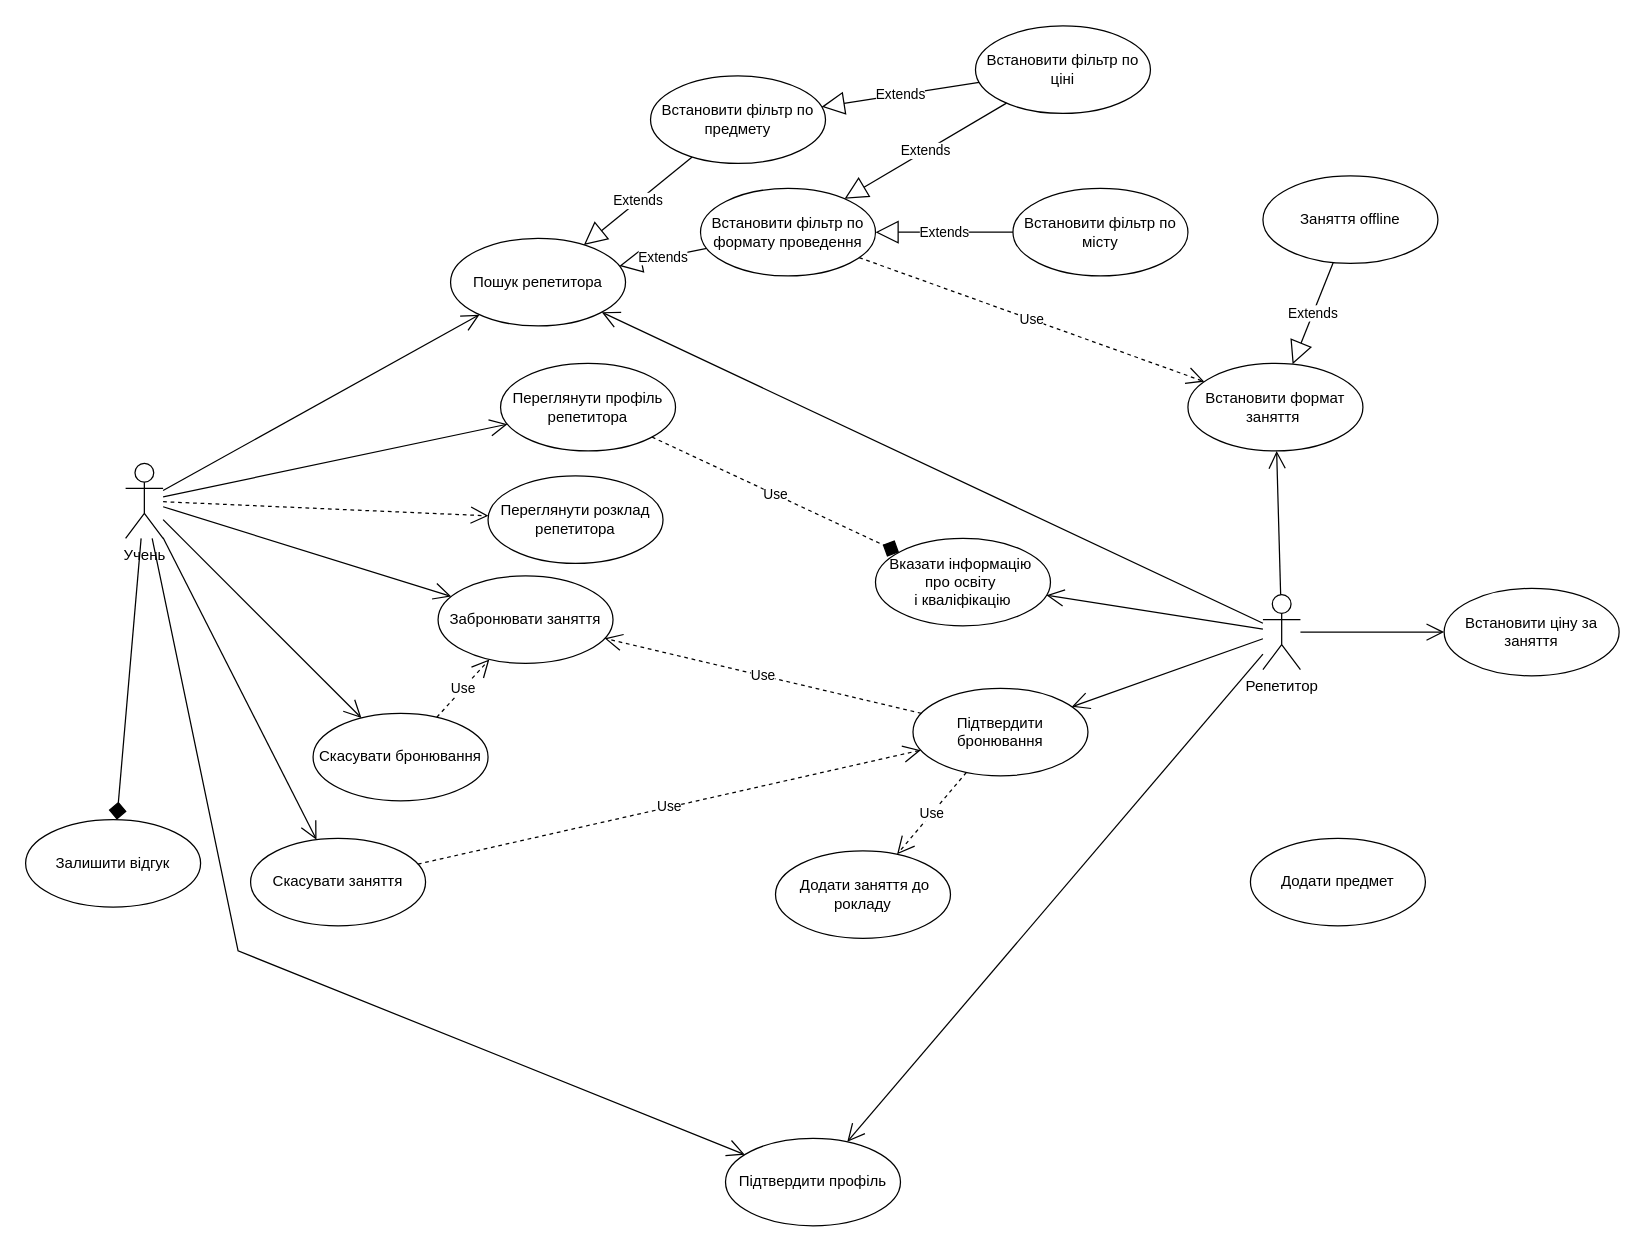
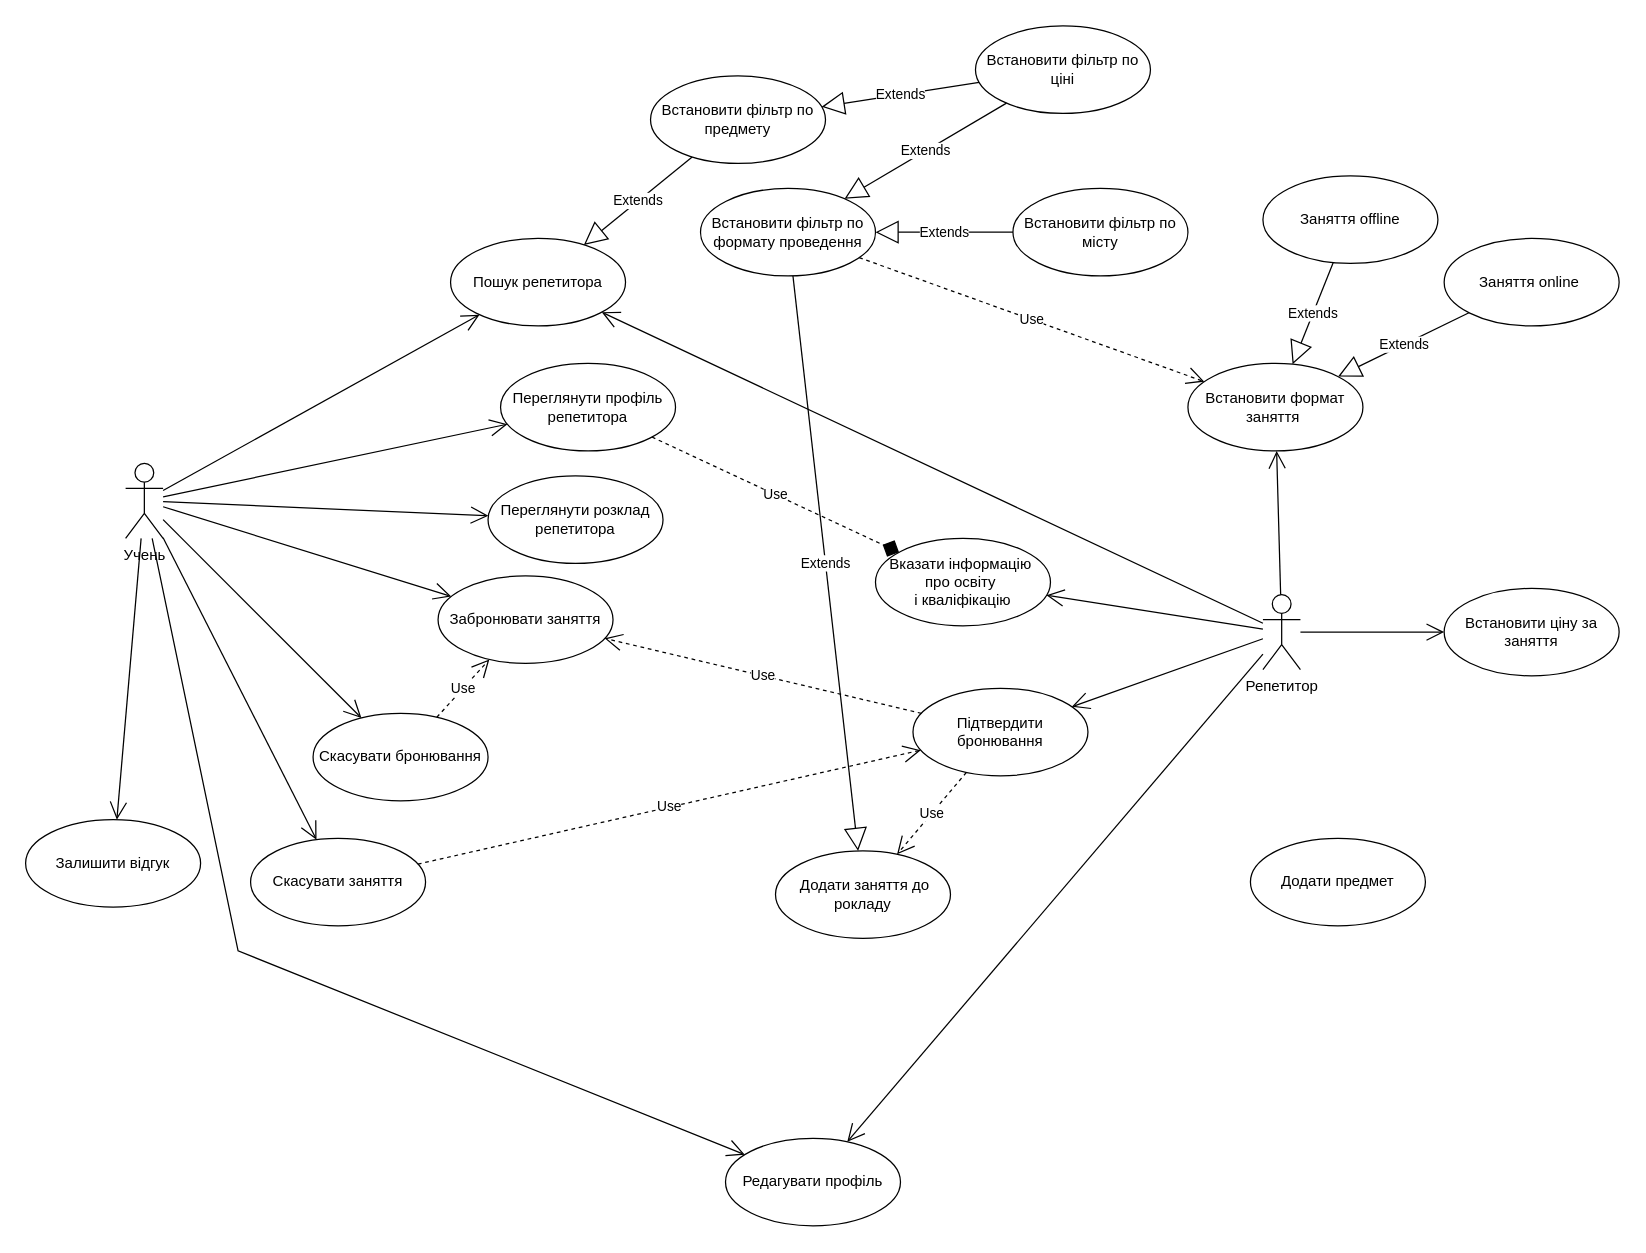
(674, 255) -> (824, 552)
none -> (1532, 282)
none -> (1414, 339)
(325, 508) -> (325, 508)
(118, 801) -> (118, 809)
(813, 1182) -> (813, 1182)
